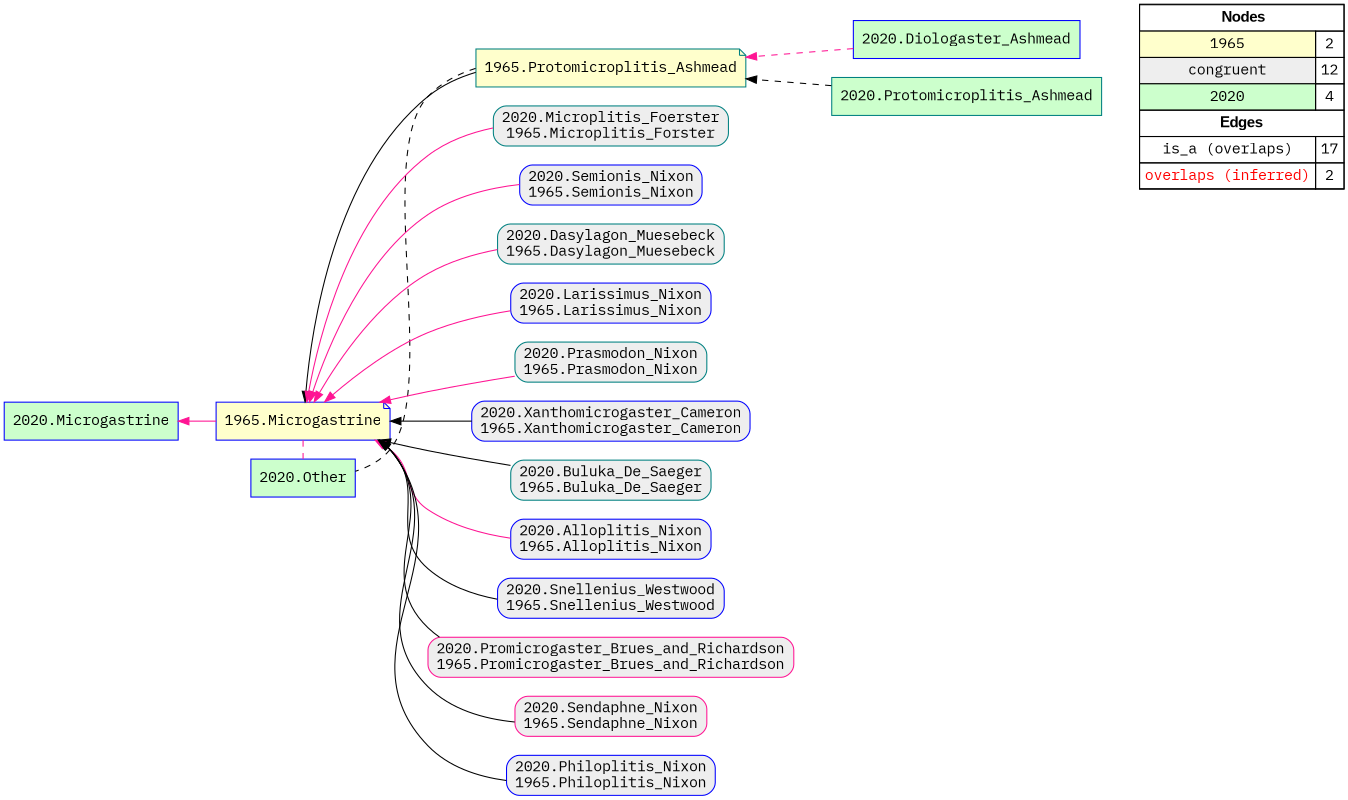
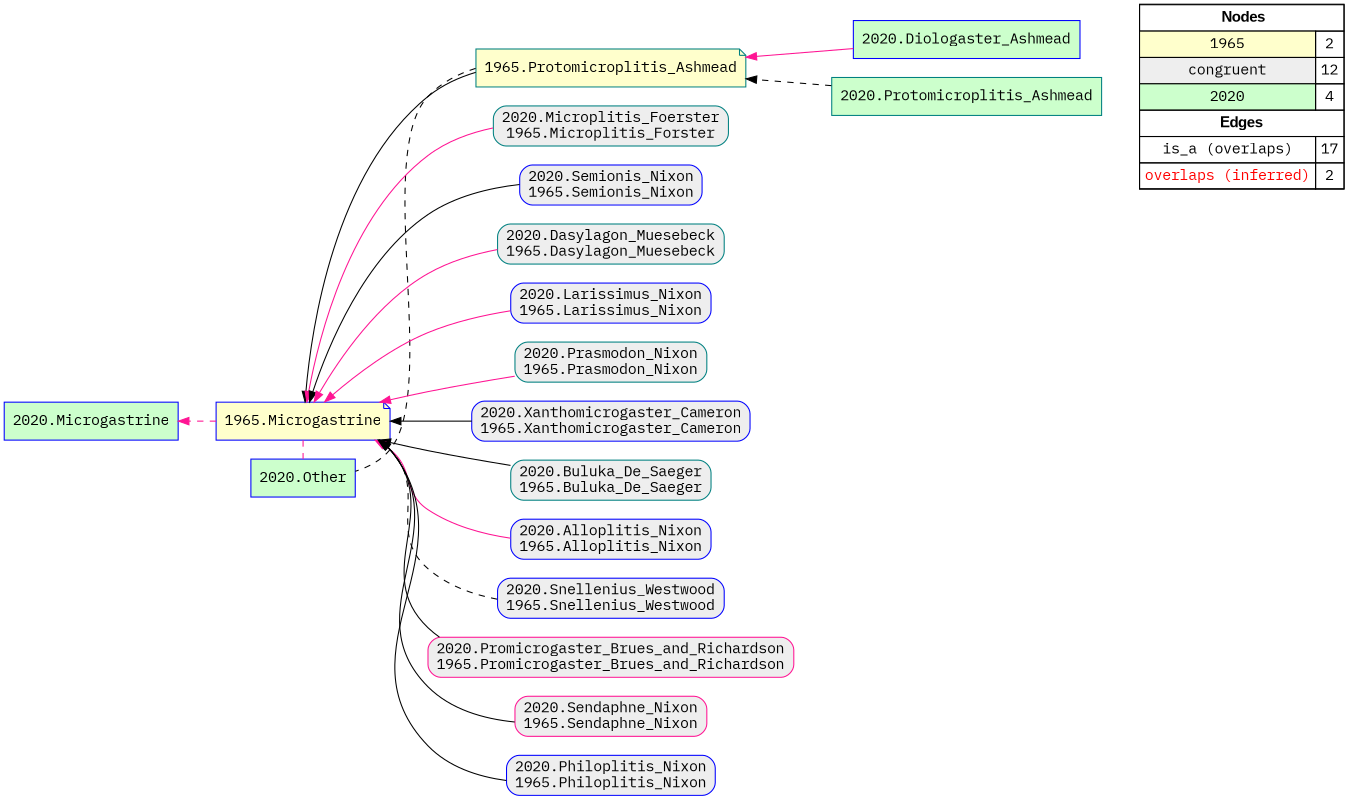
(805, 52) -> (805, 52)
(385, 254) -> (385, 254)
(203, 421) -> (203, 421)
(423, 563) -> (423, 563)
